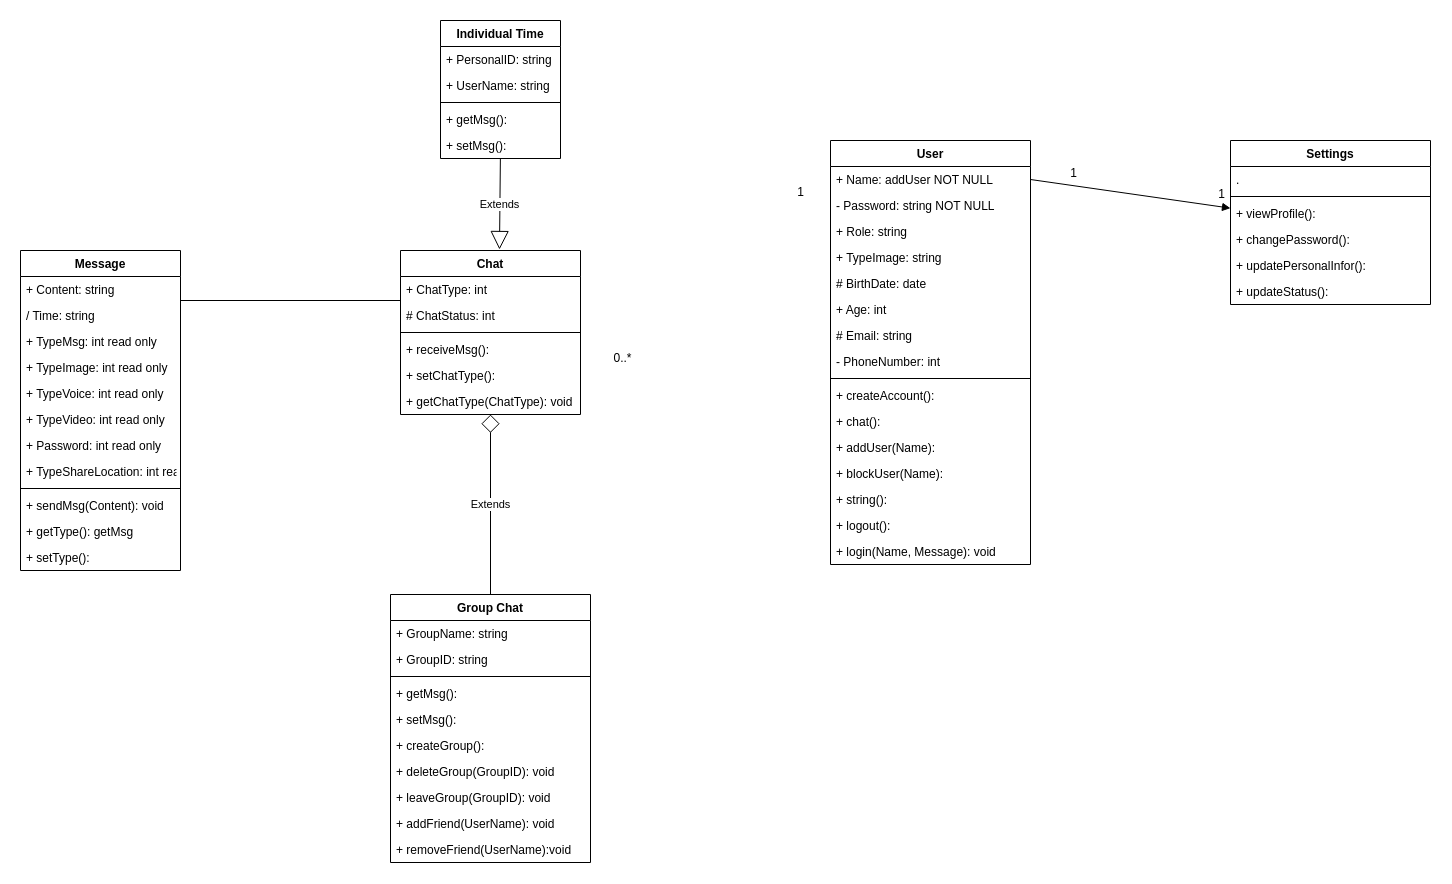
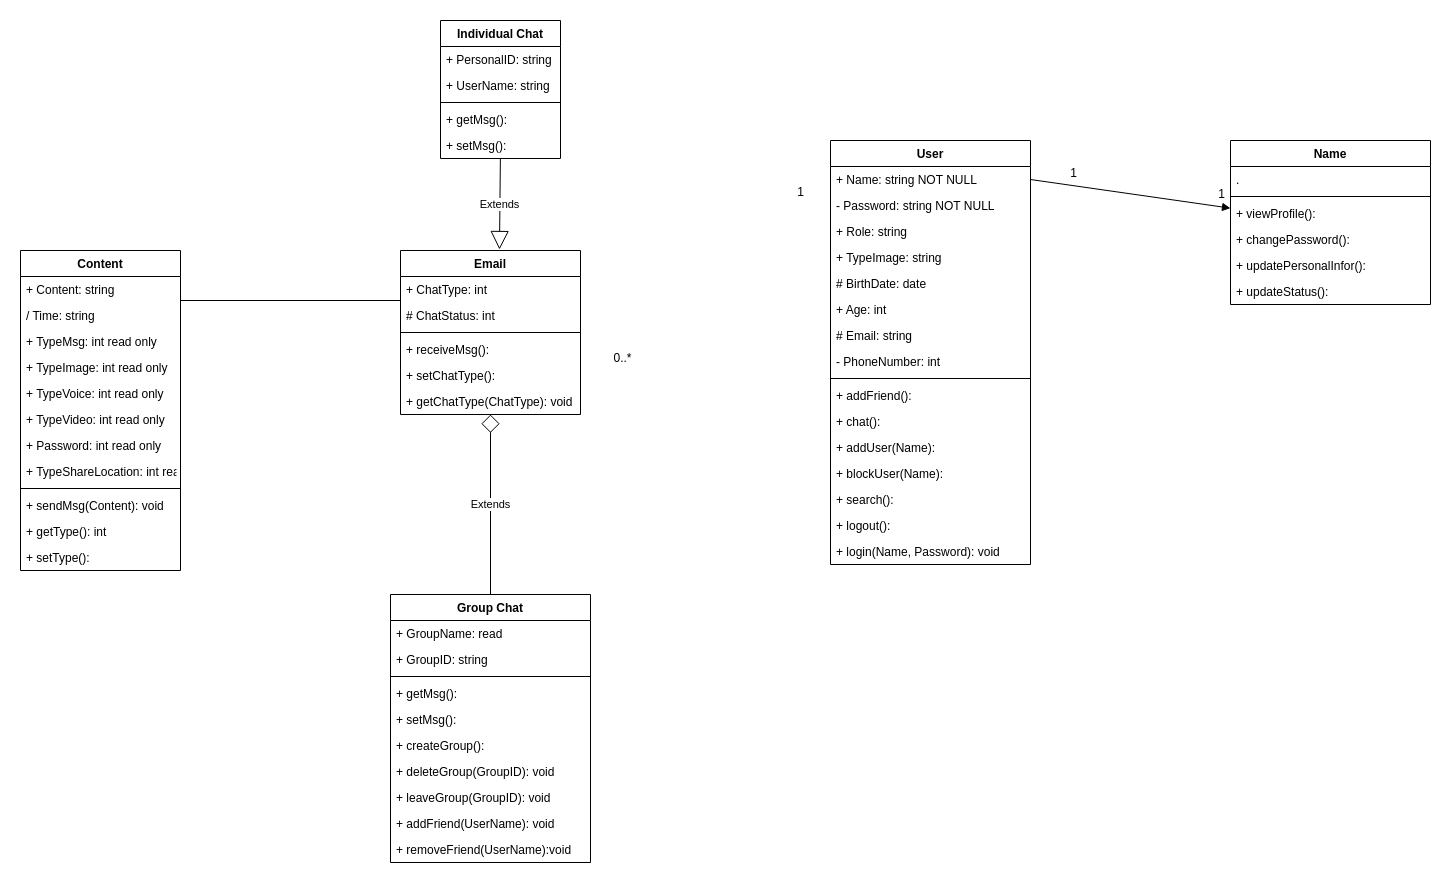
(500, 34) -> (500, 34)
(1330, 154) -> (1330, 154)
(909, 180) -> (904, 180)
(100, 264) -> (100, 264)
(490, 264) -> (490, 264)
(893, 396) -> (878, 396)
(868, 500) -> (870, 500)
(85, 532) -> (74, 532)
(918, 552) -> (921, 552)
(454, 634) -> (448, 634)
